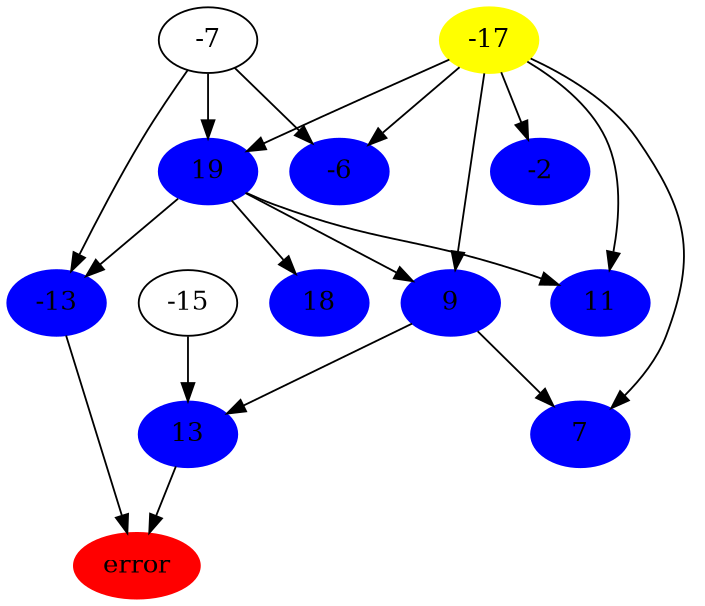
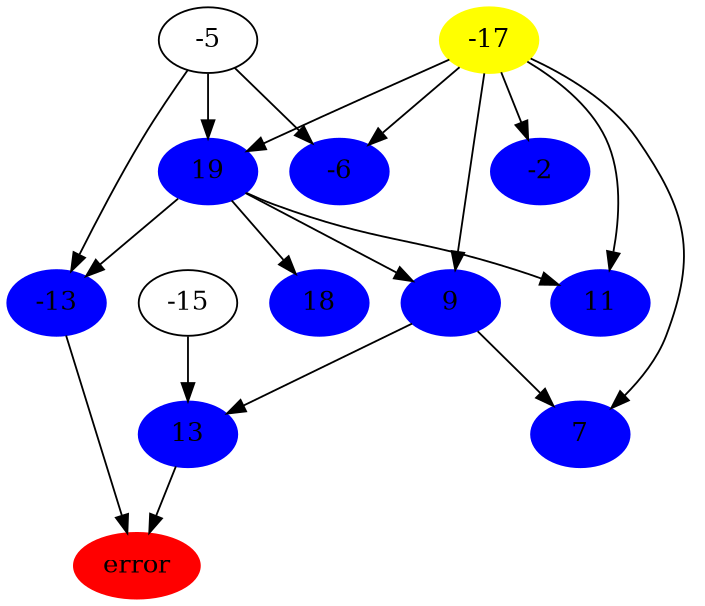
(208, 40) -> (208, 40)
